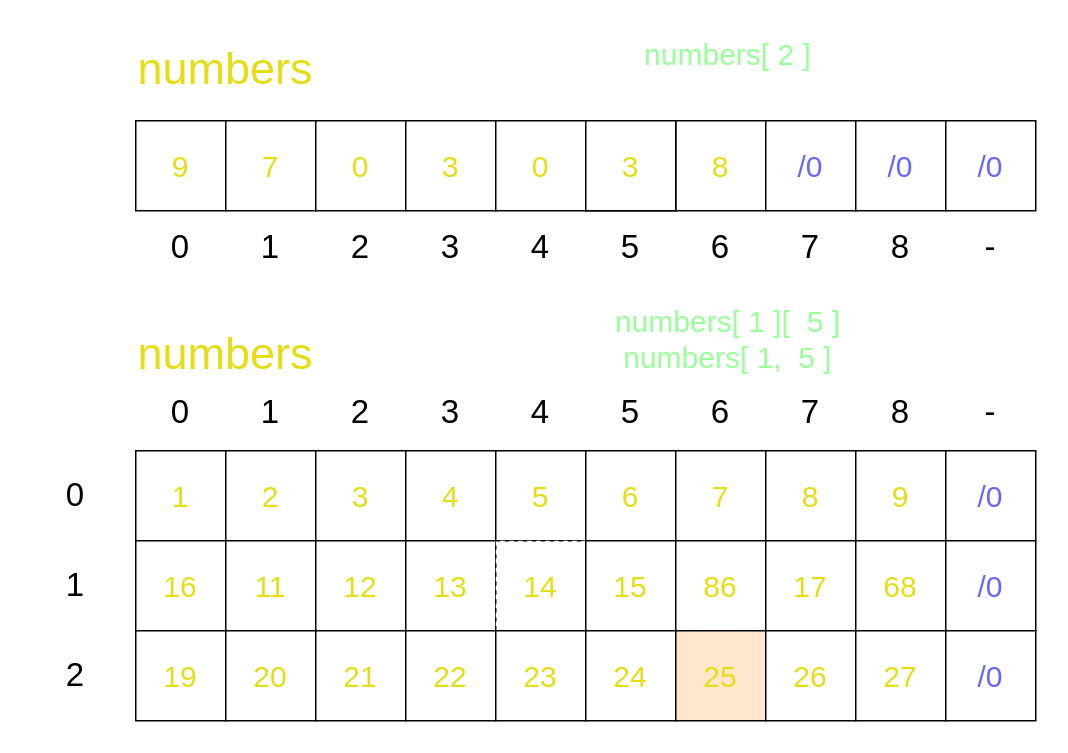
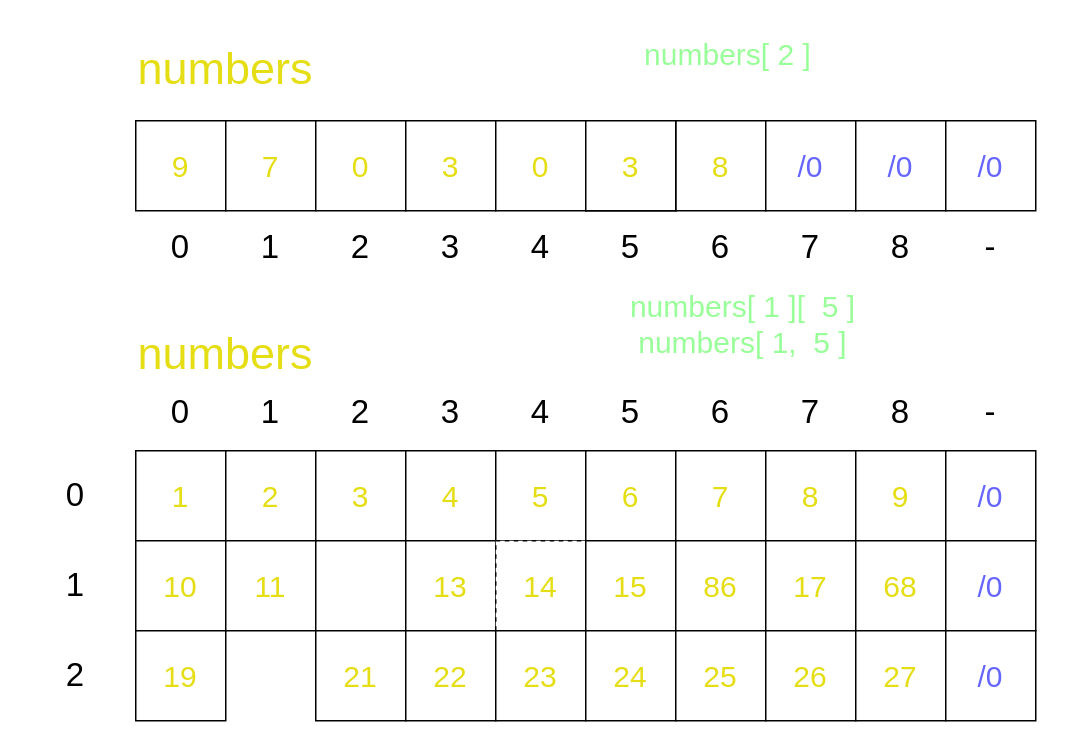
(728, 338) -> (743, 323)
(181, 586) -> (181, 586)
(361, 586) -> none
(271, 676) -> none
(721, 676) -> (721, 676)
